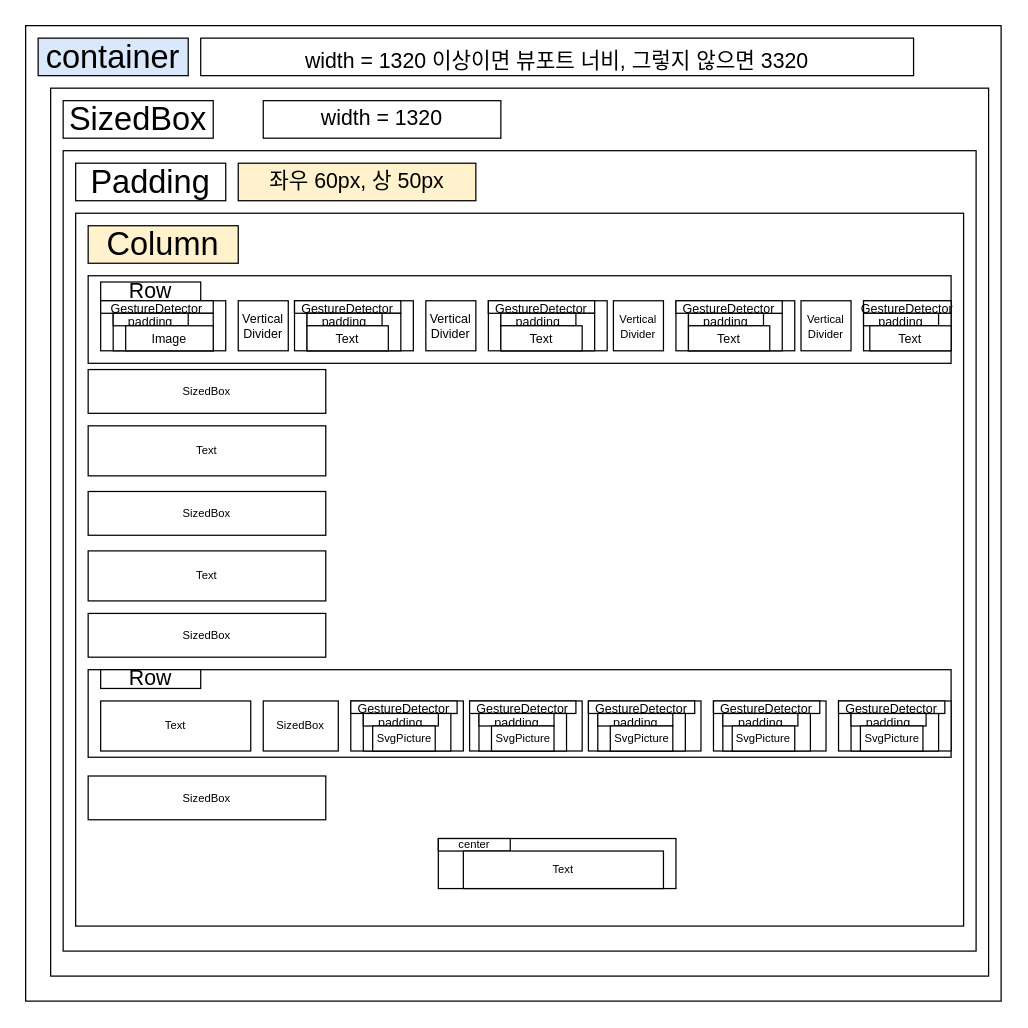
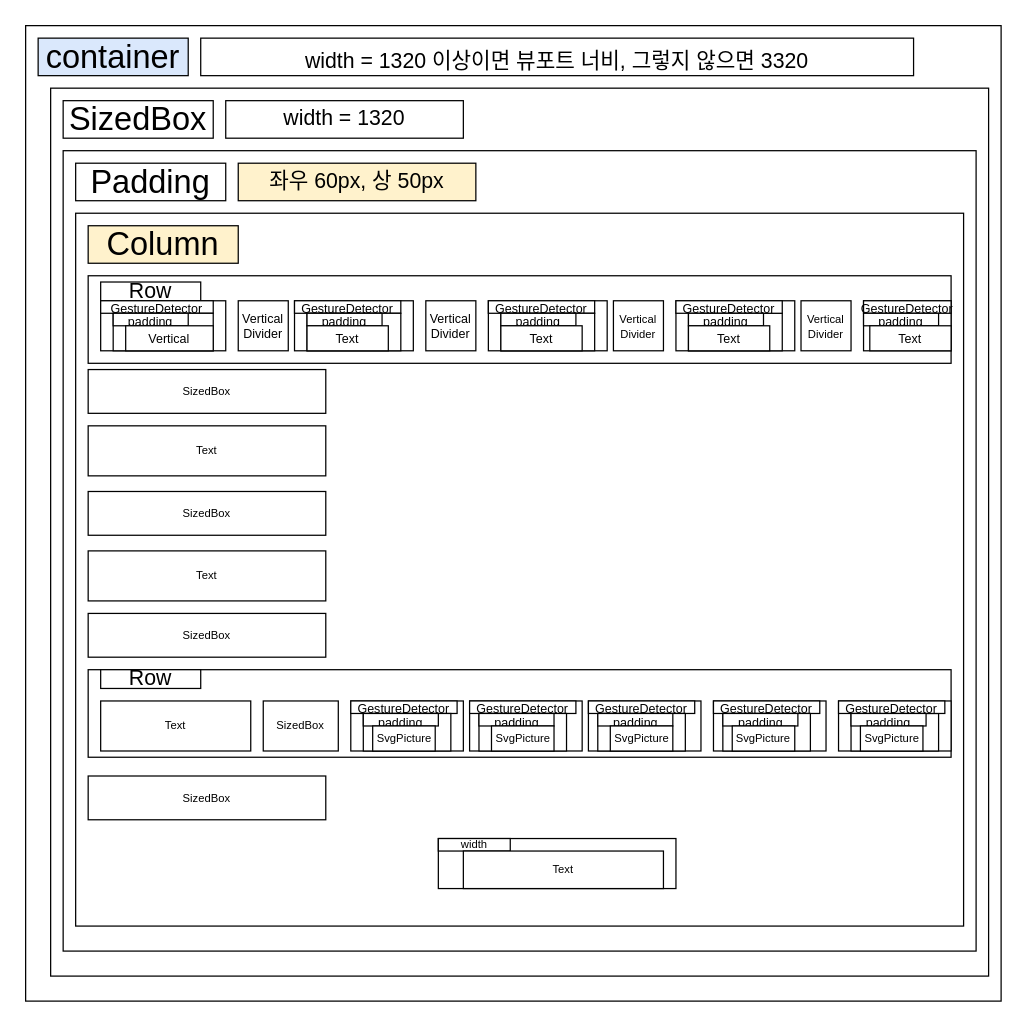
(382, 119) -> (344, 119)
(169, 338) -> (169, 338)
(474, 844) -> (474, 844)
